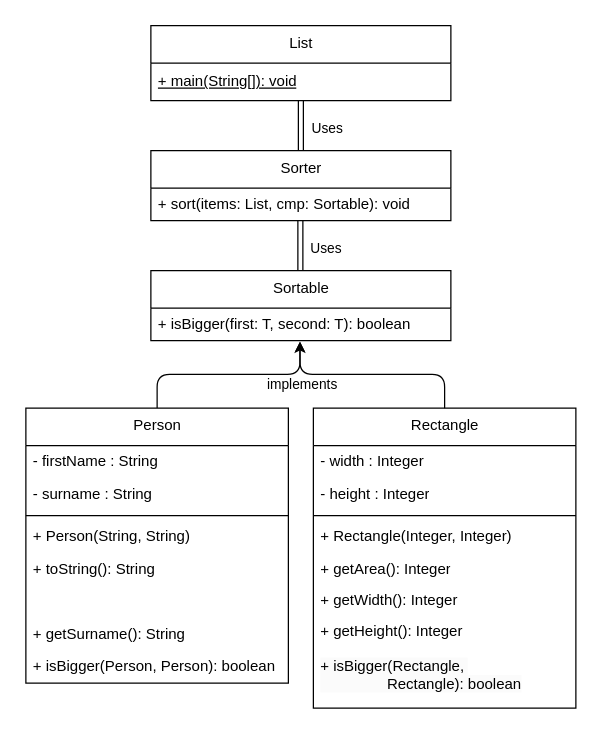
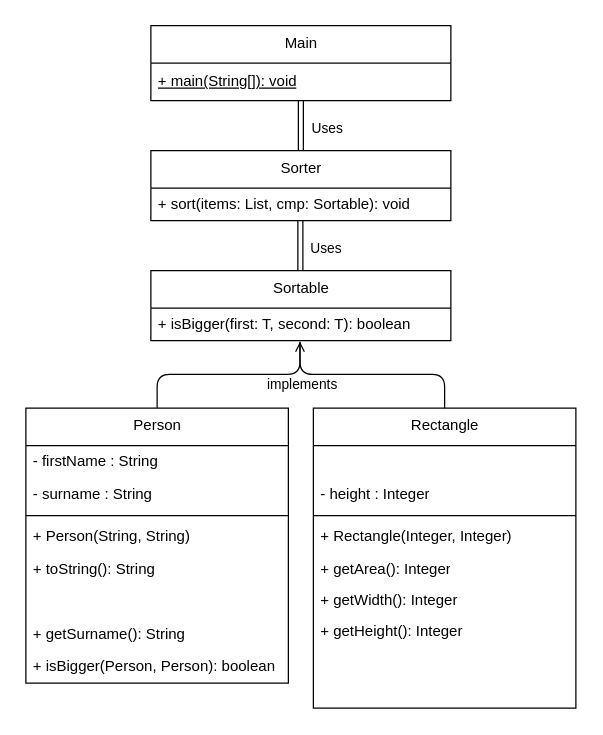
(301, 43) -> (301, 43)
(310, 374) -> (300, 343)
(438, 462) -> none
(440, 674) -> none
